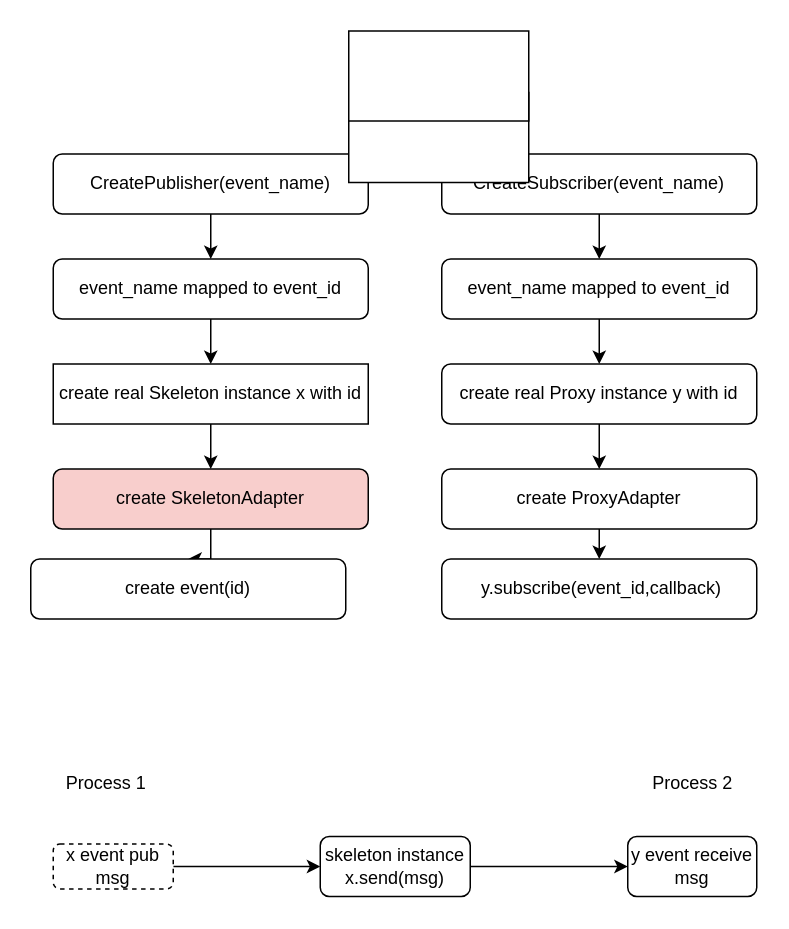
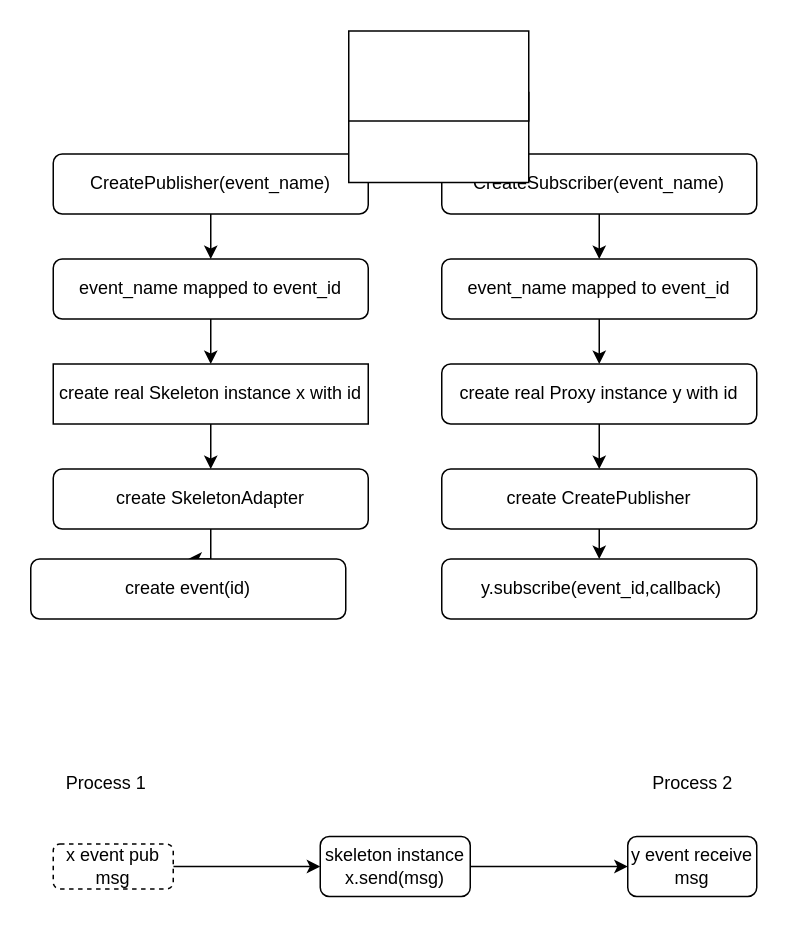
(211, 499) -> (211, 499)
(599, 499) -> (599, 499)
